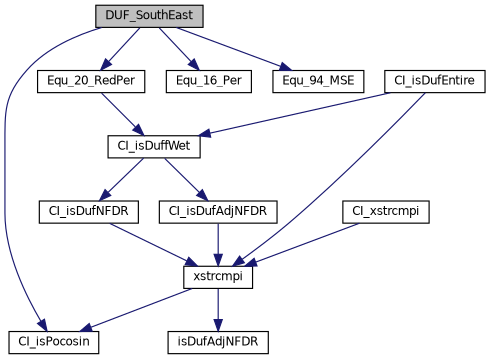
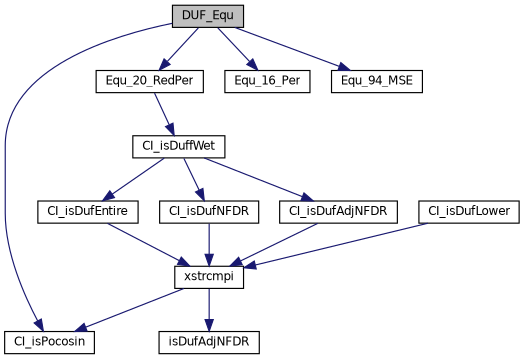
(149, 16) -> (208, 16)
(300, 113) -> (138, 176)
(386, 212) -> (469, 212)
